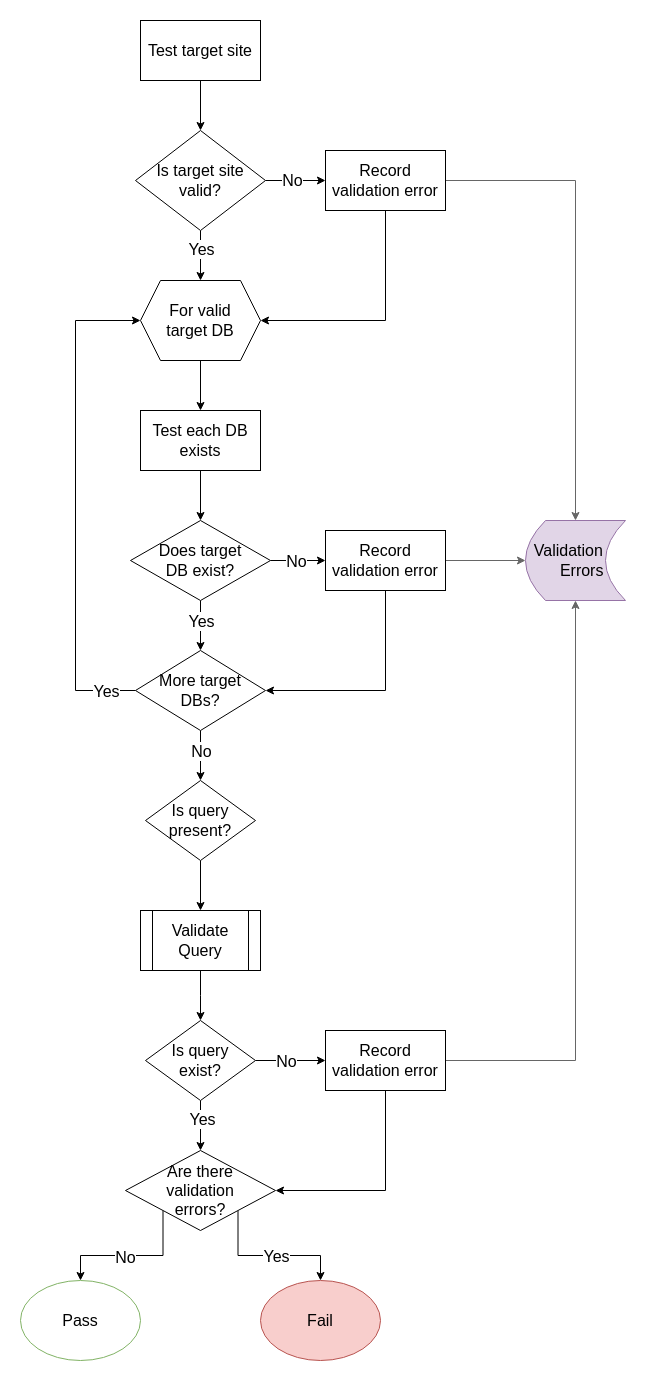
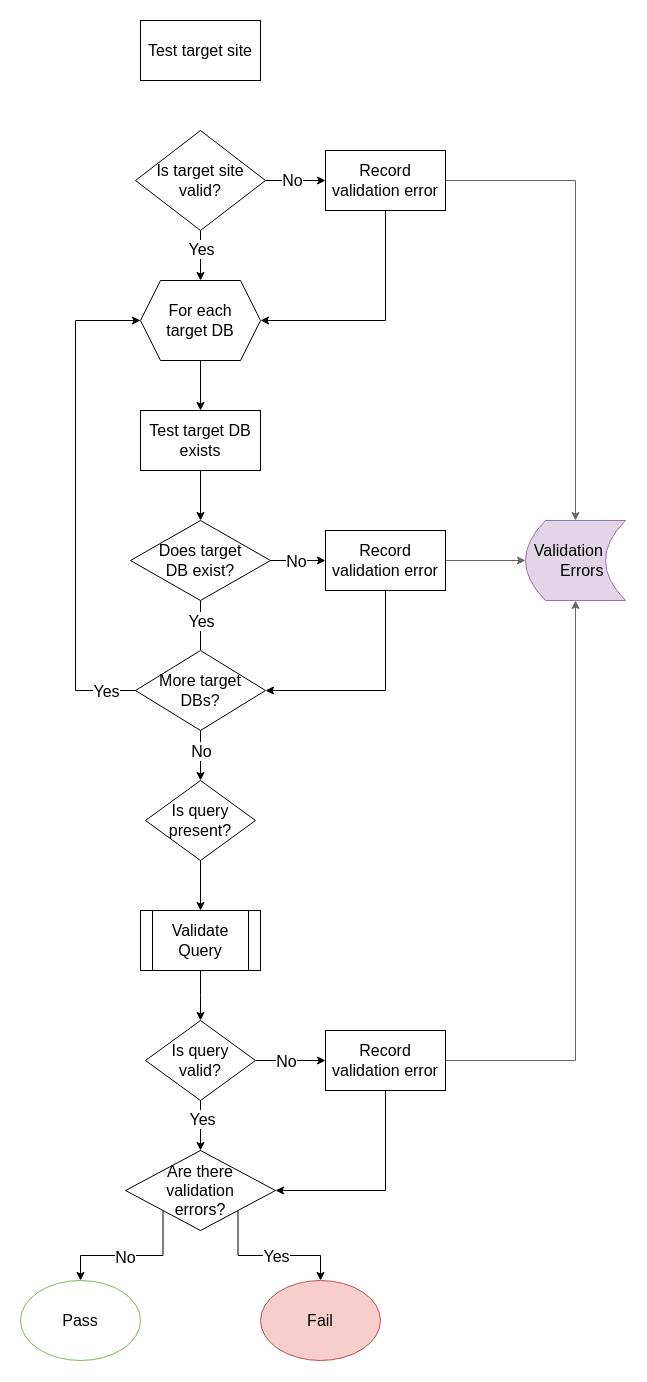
(201, 102) -> none
(201, 321) -> (201, 321)
(201, 441) -> (201, 441)
(201, 642) -> (201, 645)
(201, 1061) -> (201, 1061)
